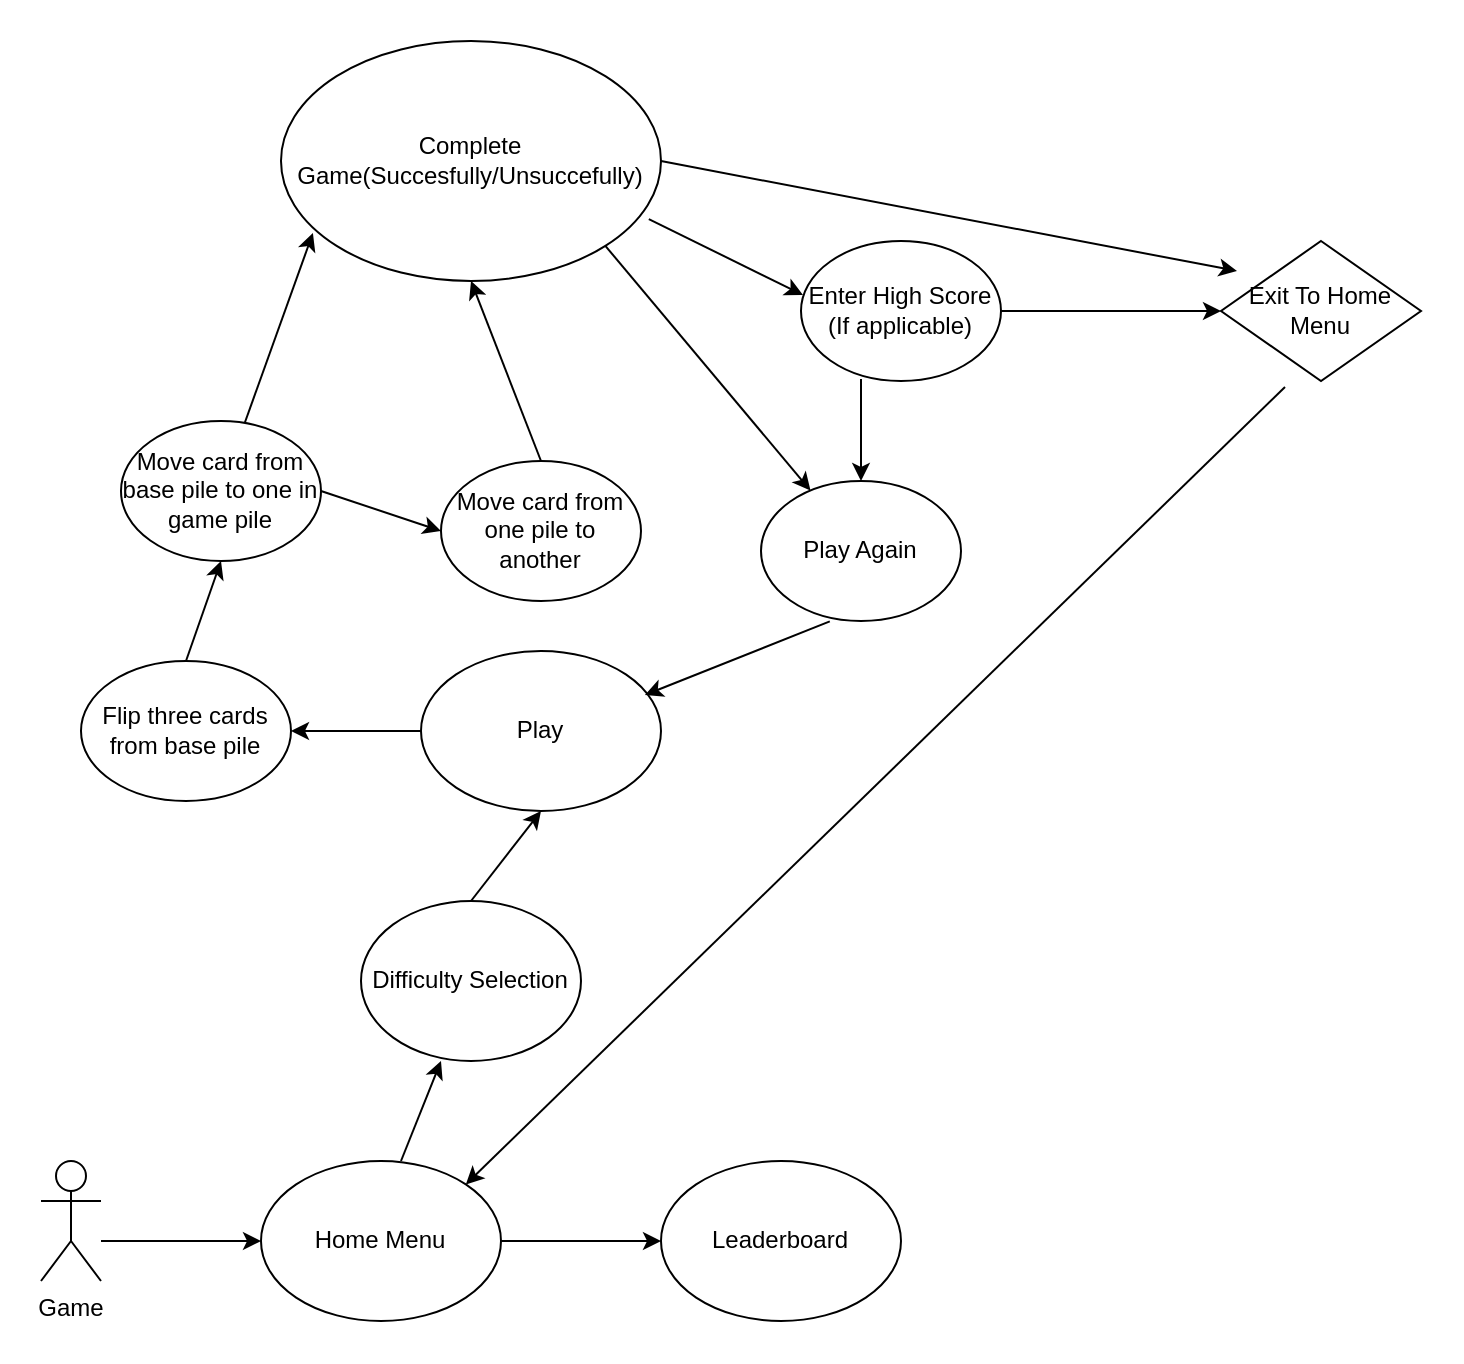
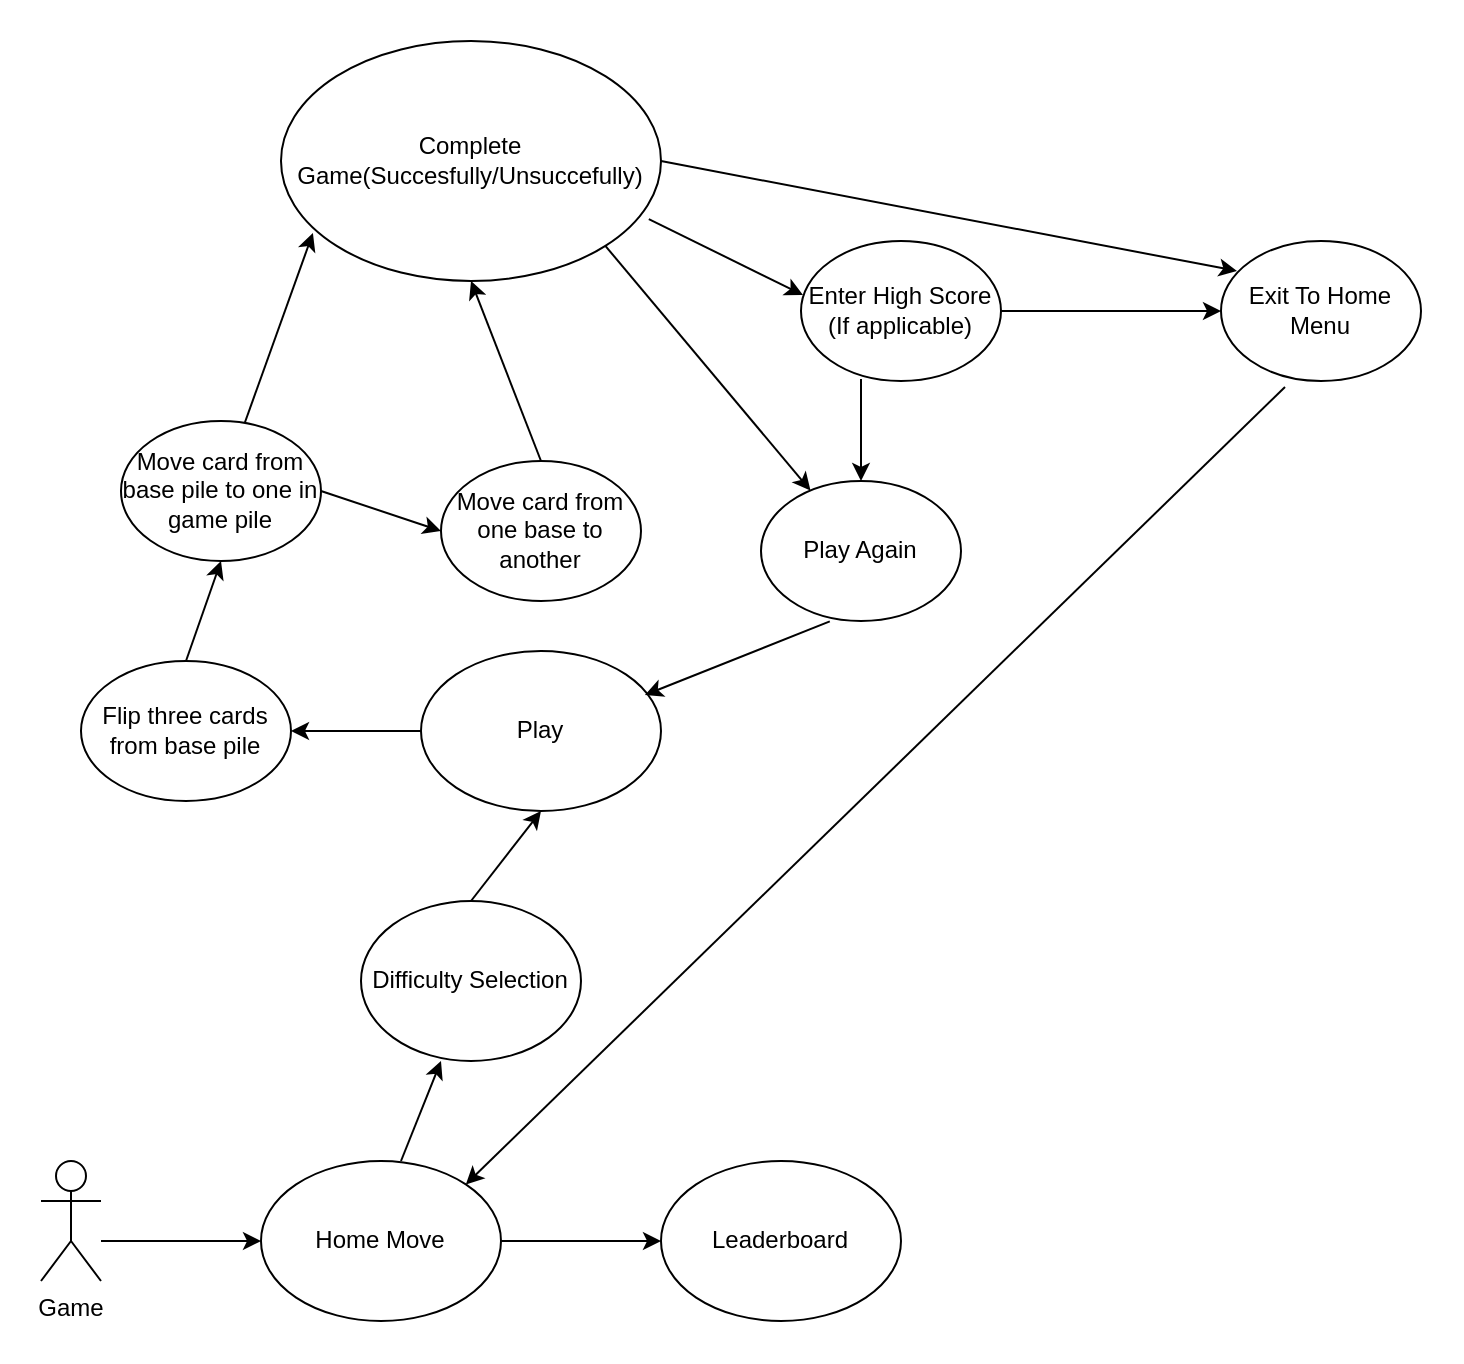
(1321, 311) -> (1321, 311)
(541, 531) -> (541, 531)
(381, 1241) -> (381, 1241)
